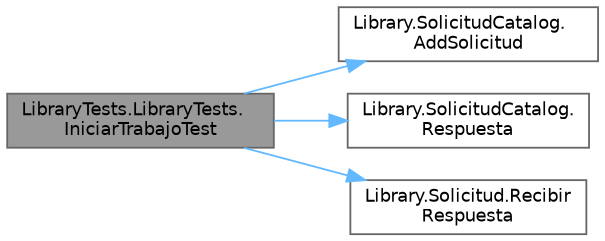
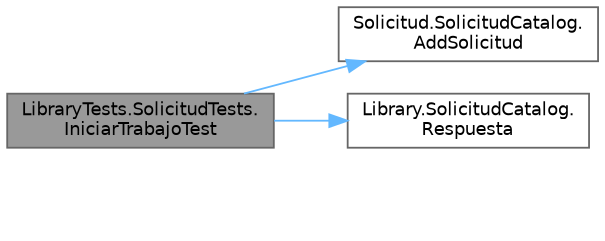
(468, 34) -> (468, 34)
(141, 121) -> (141, 121)
(468, 207) -> none
